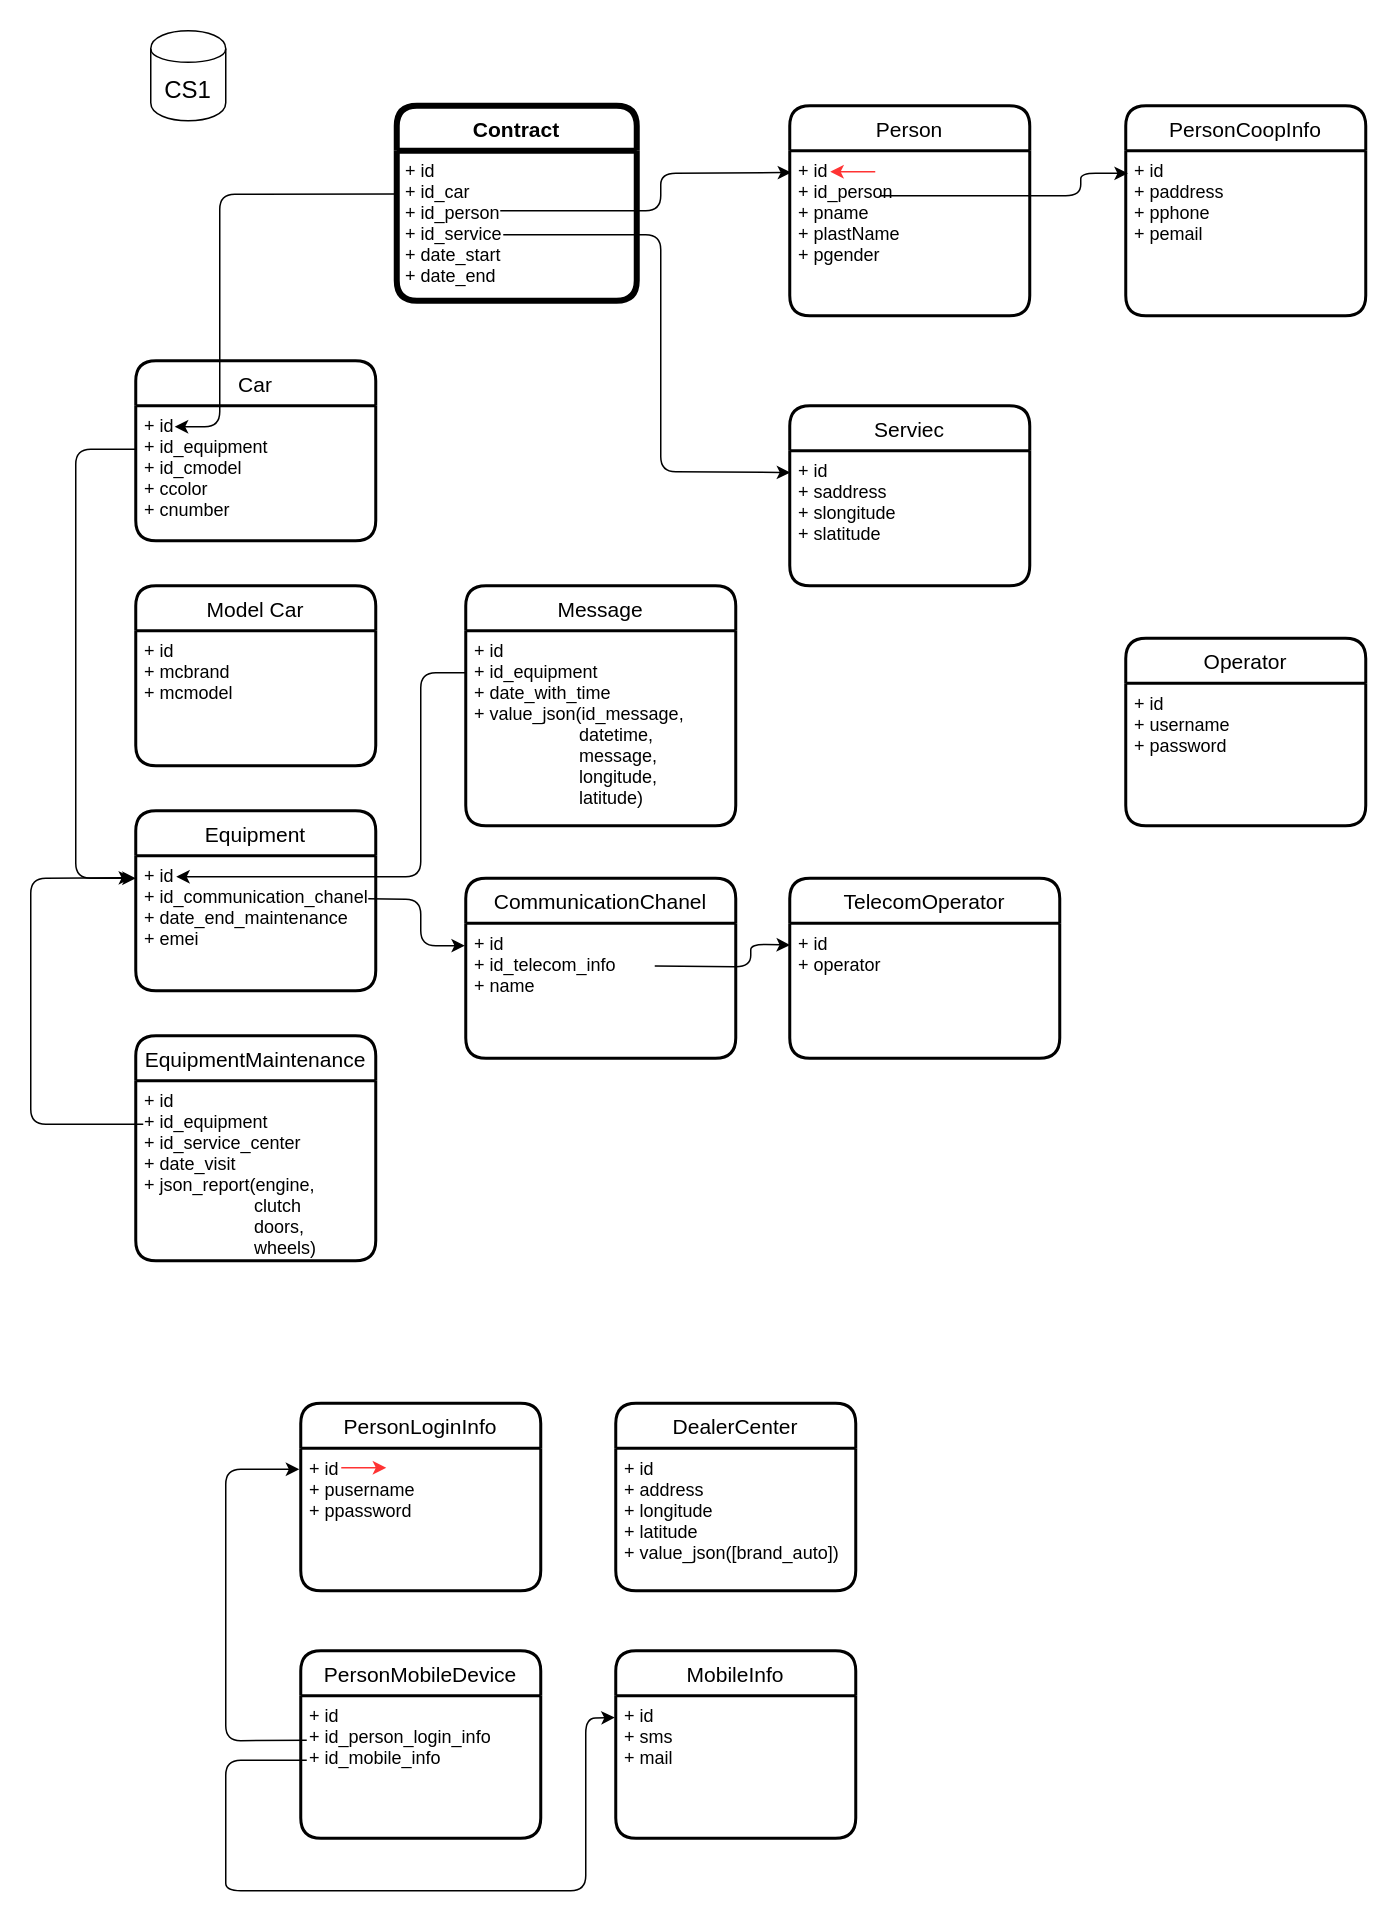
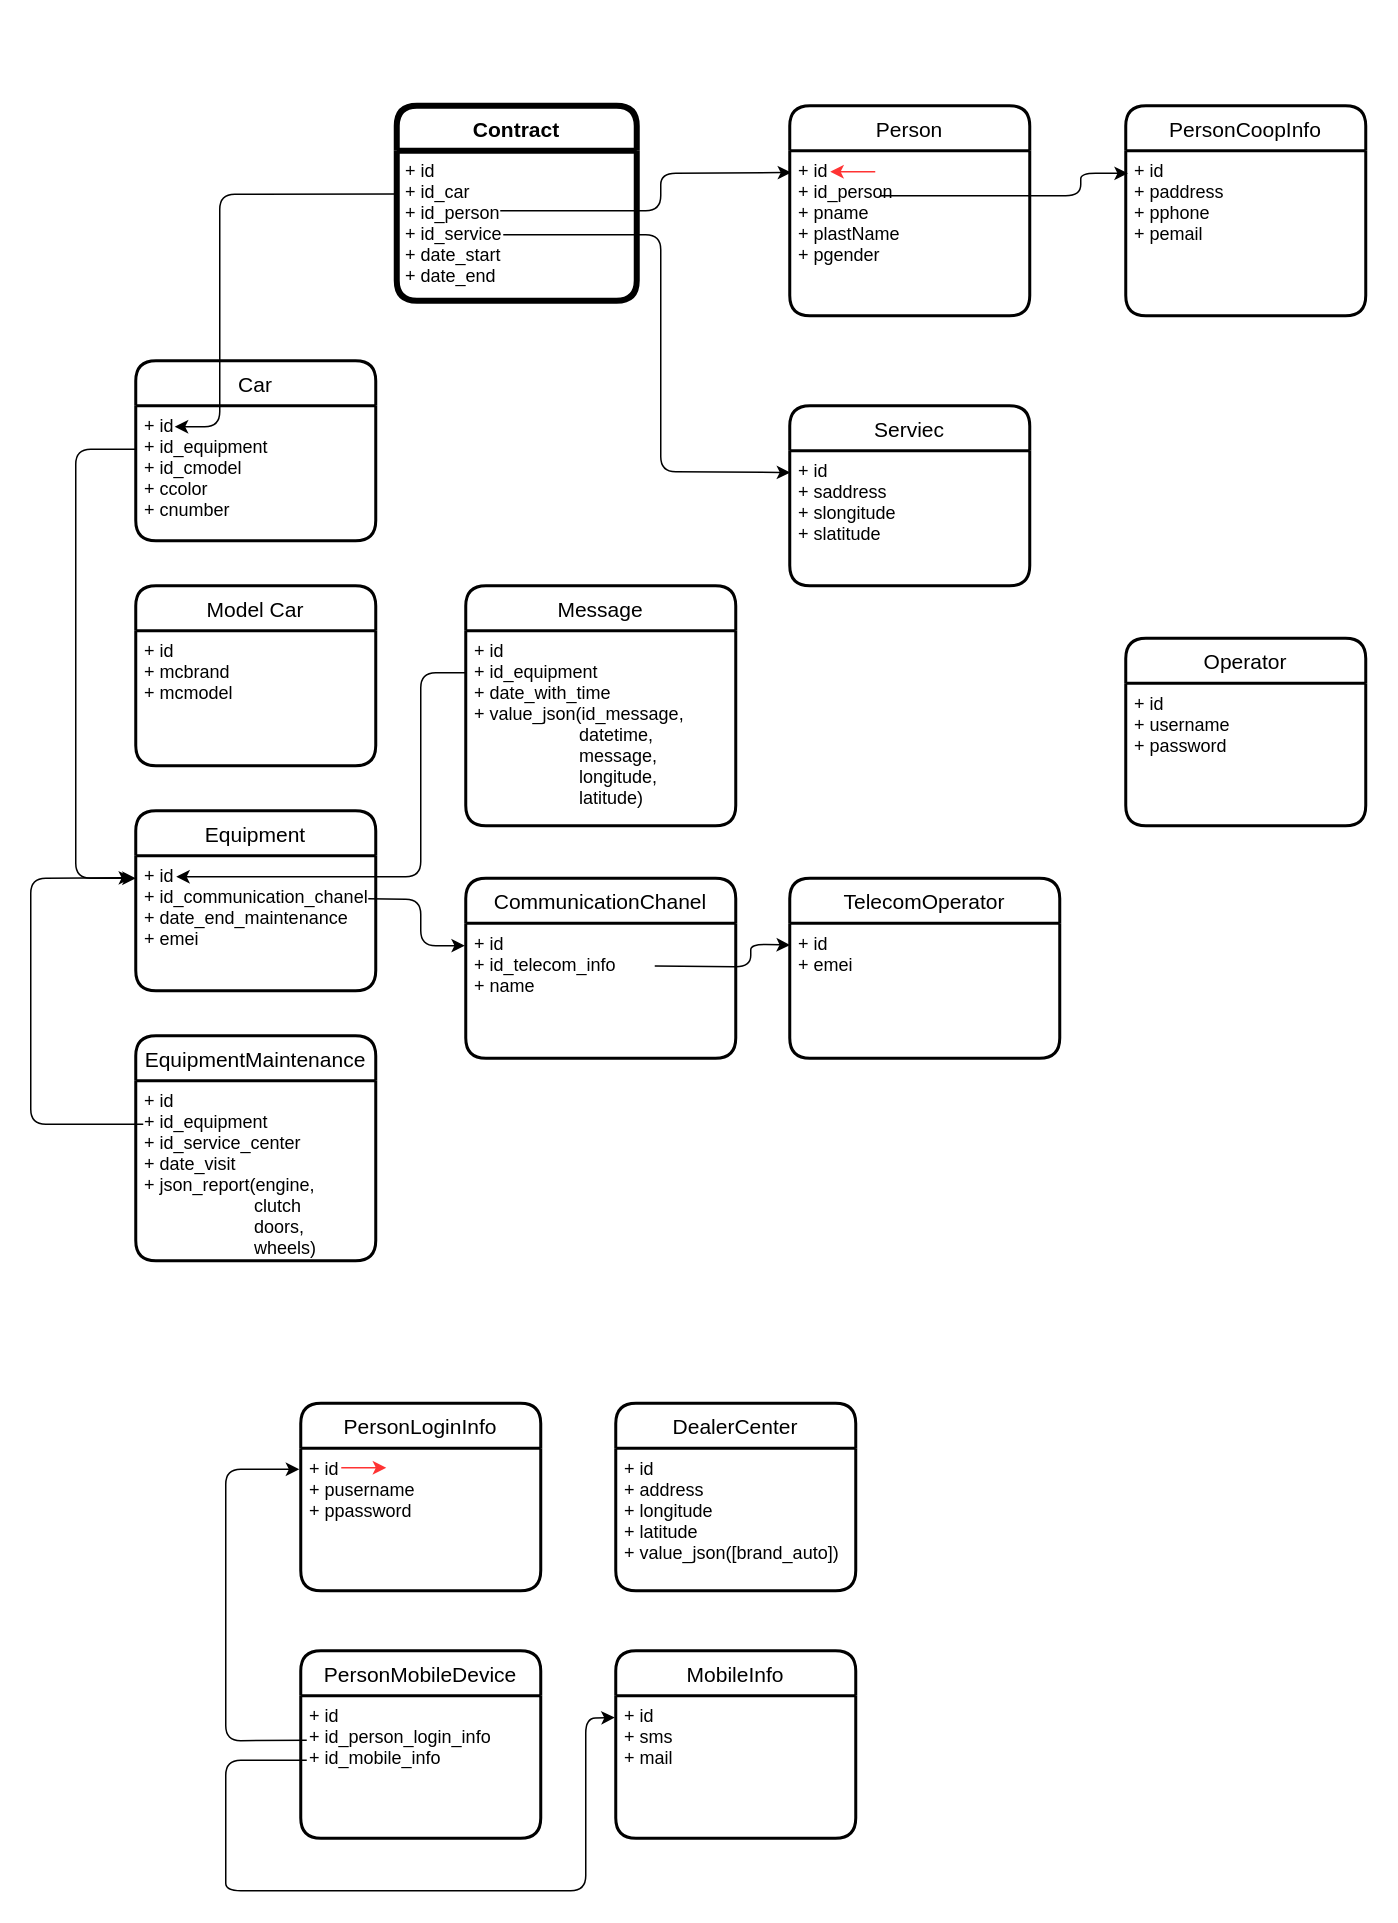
(188, 76) -> none
(813, 944) -> (813, 944)
